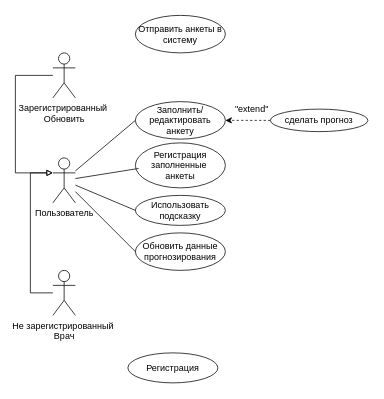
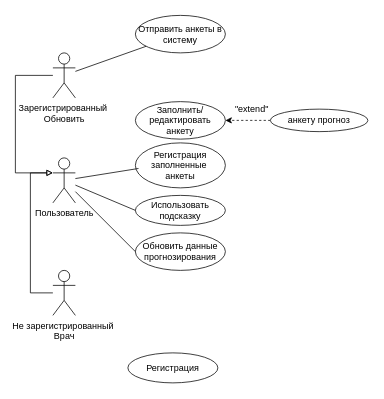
none -> (110, 59)
(319, 120) -> (319, 120)
(105, 146) -> none
